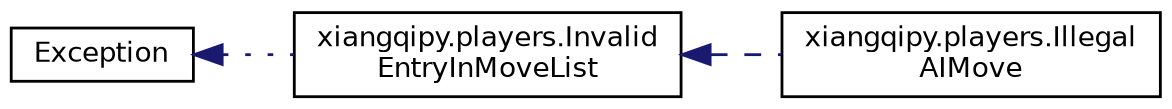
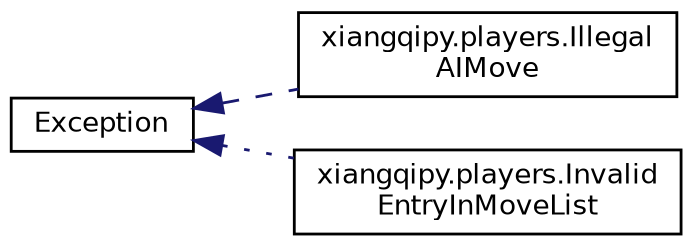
(746, 55) -> (260, 96)
